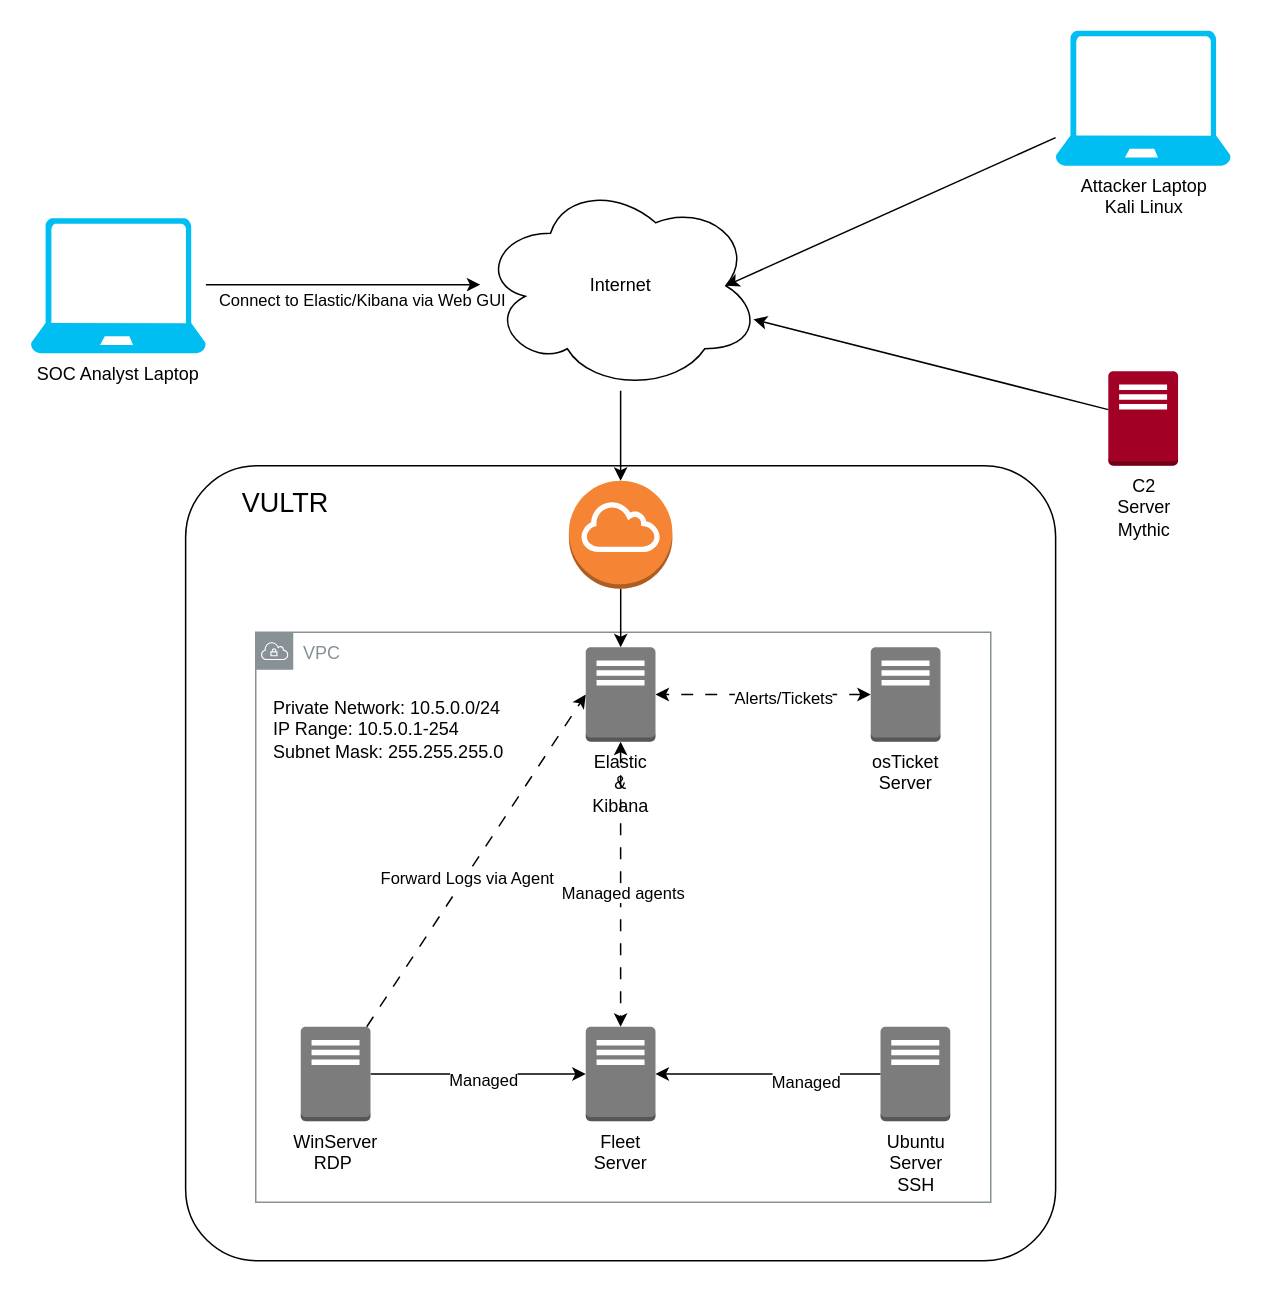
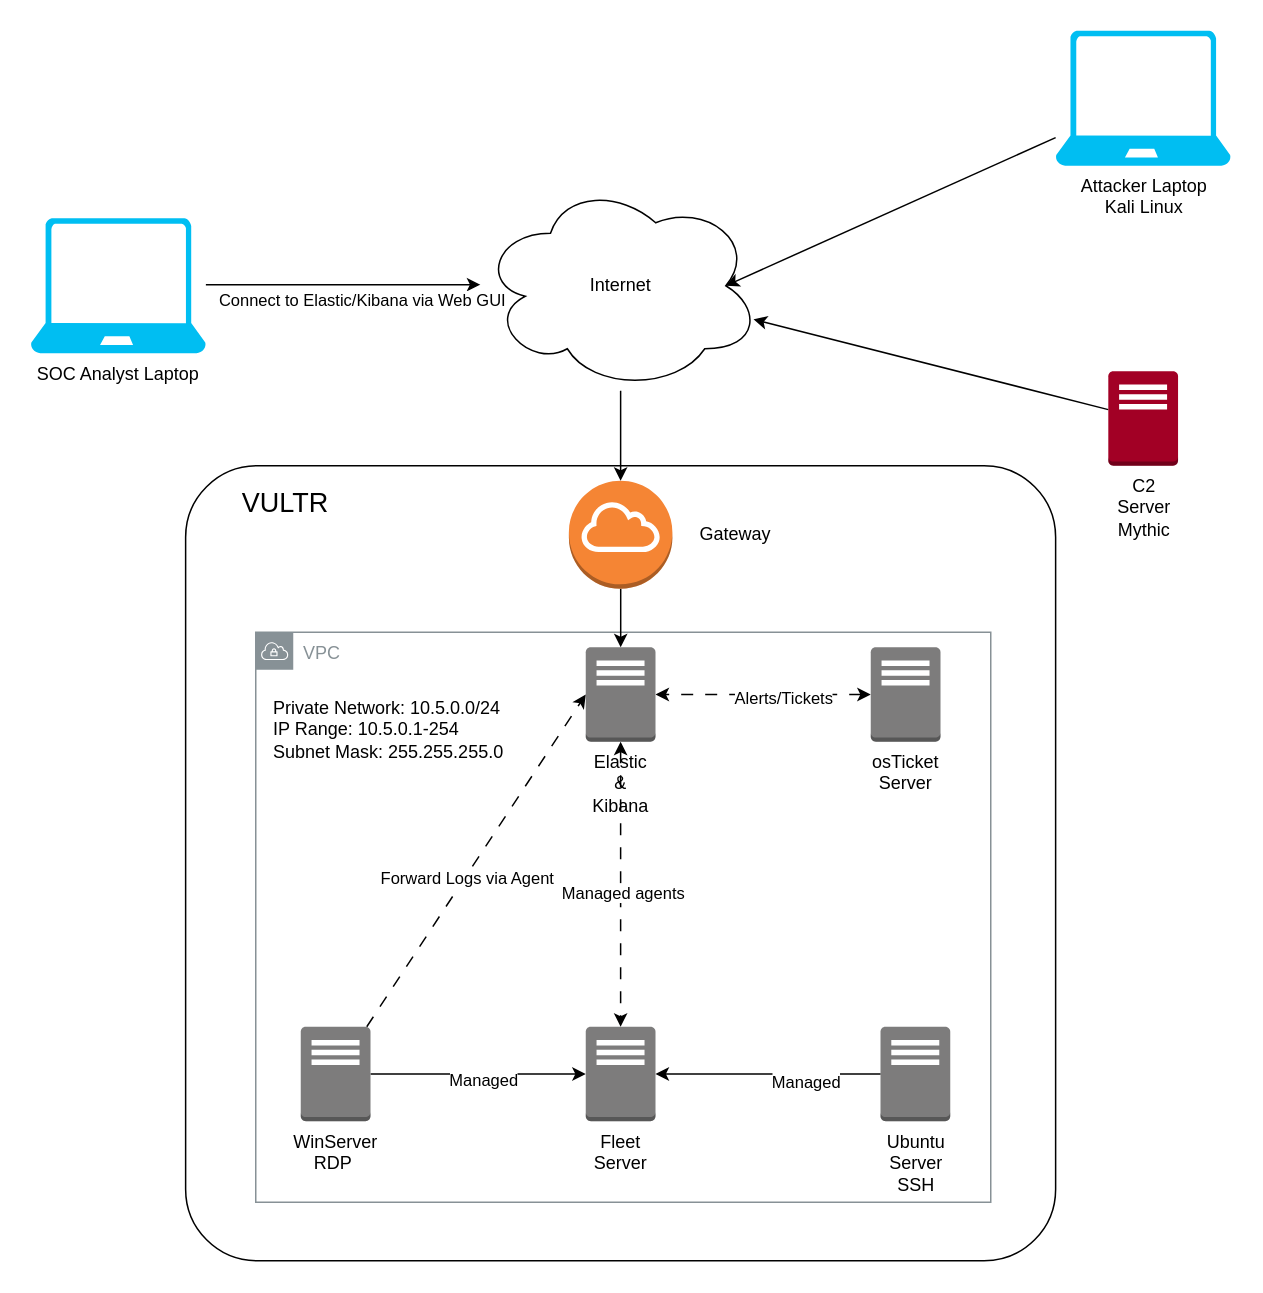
none -> (736, 535)
